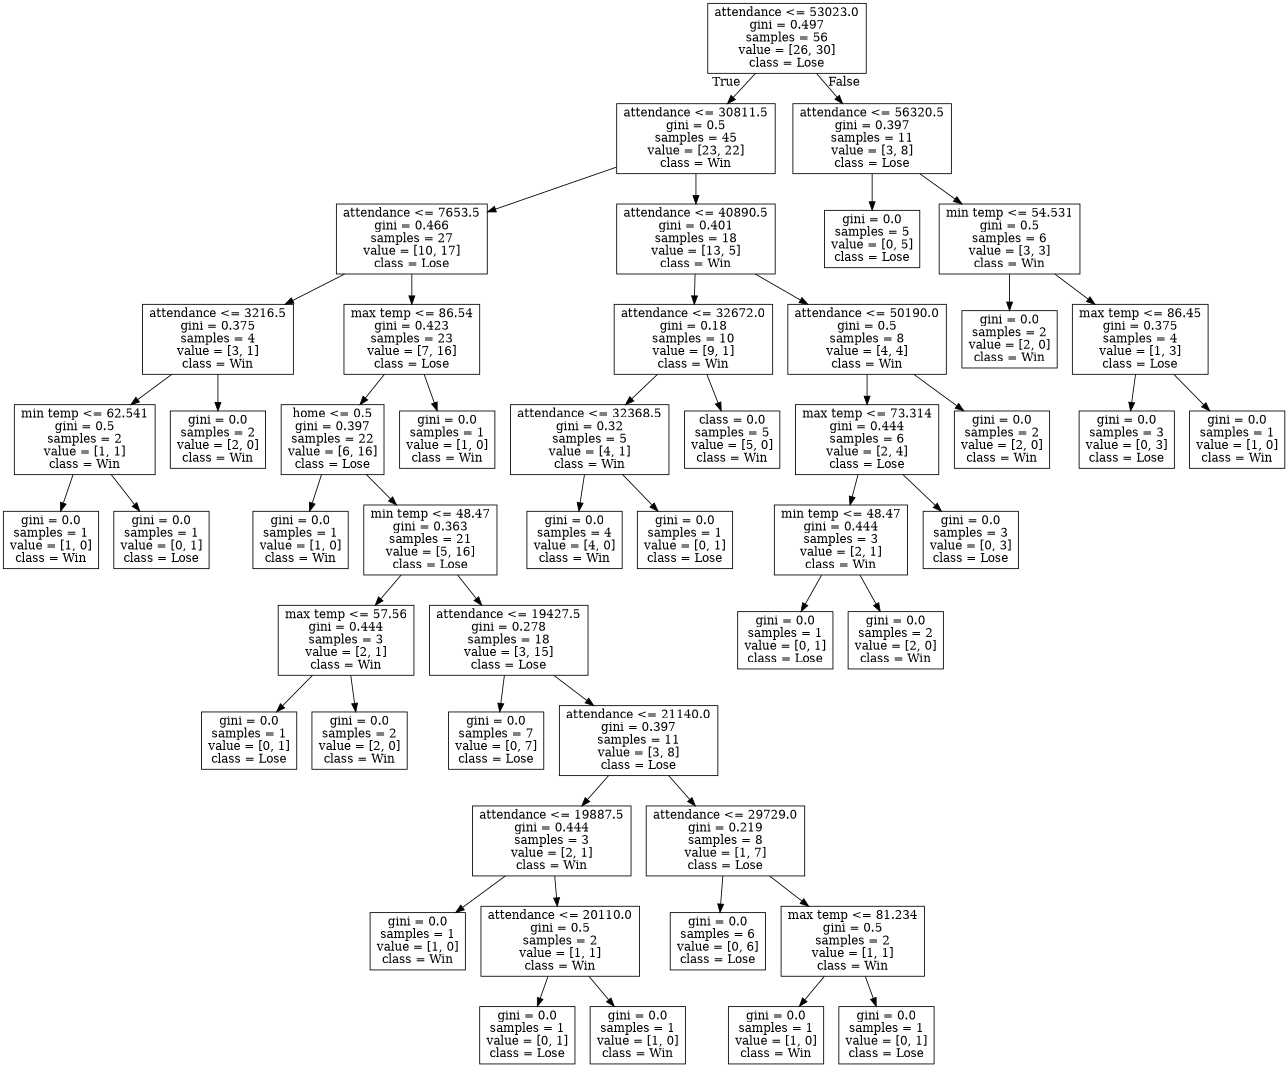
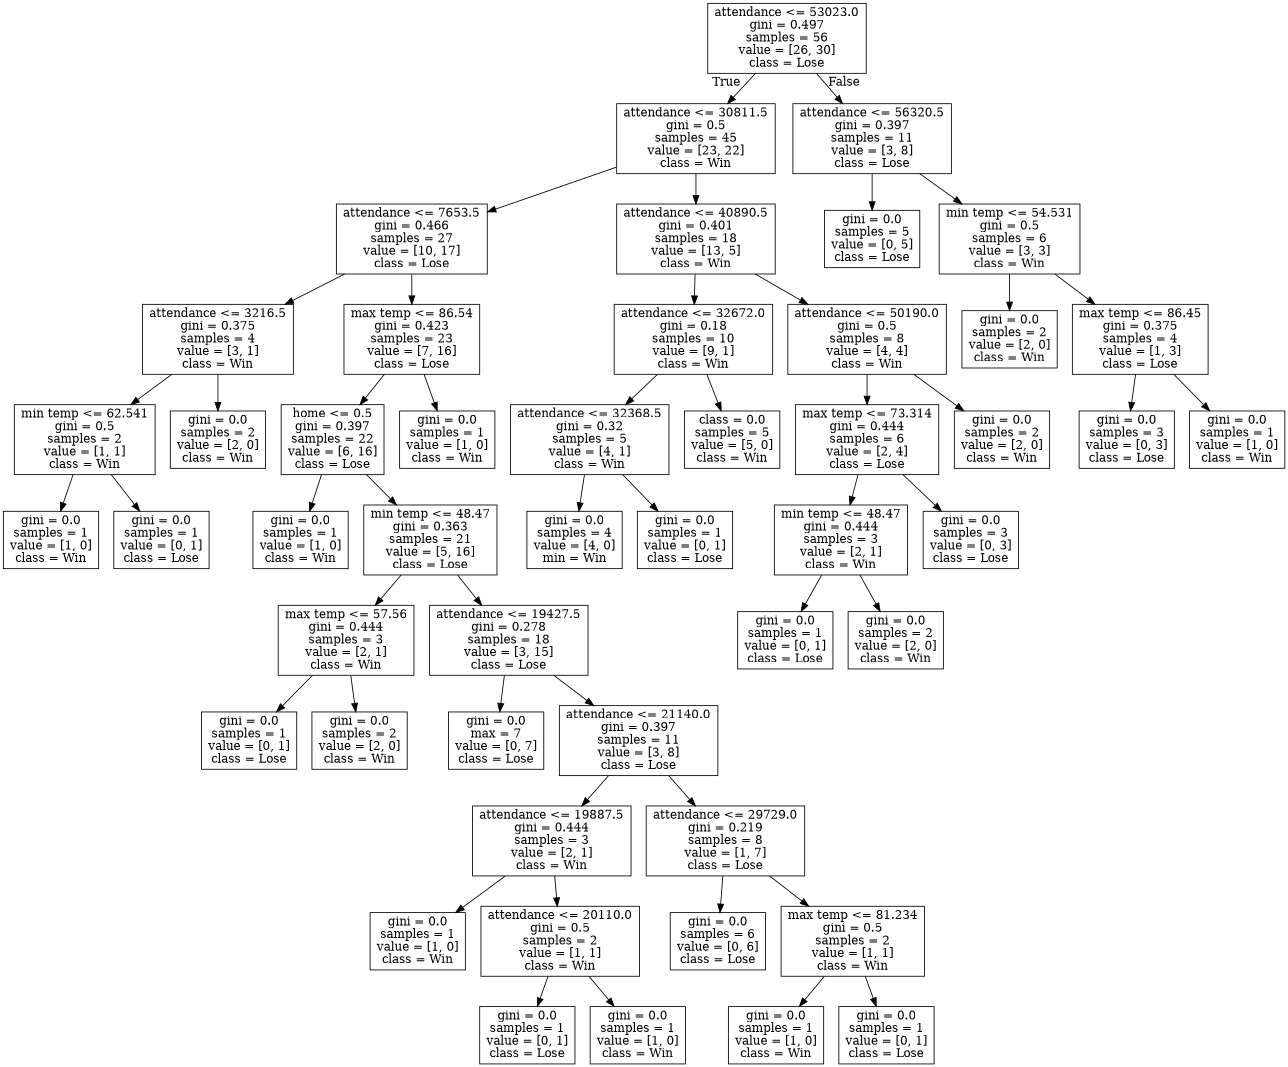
(575, 540) -> (575, 540)
(496, 741) -> (496, 741)
